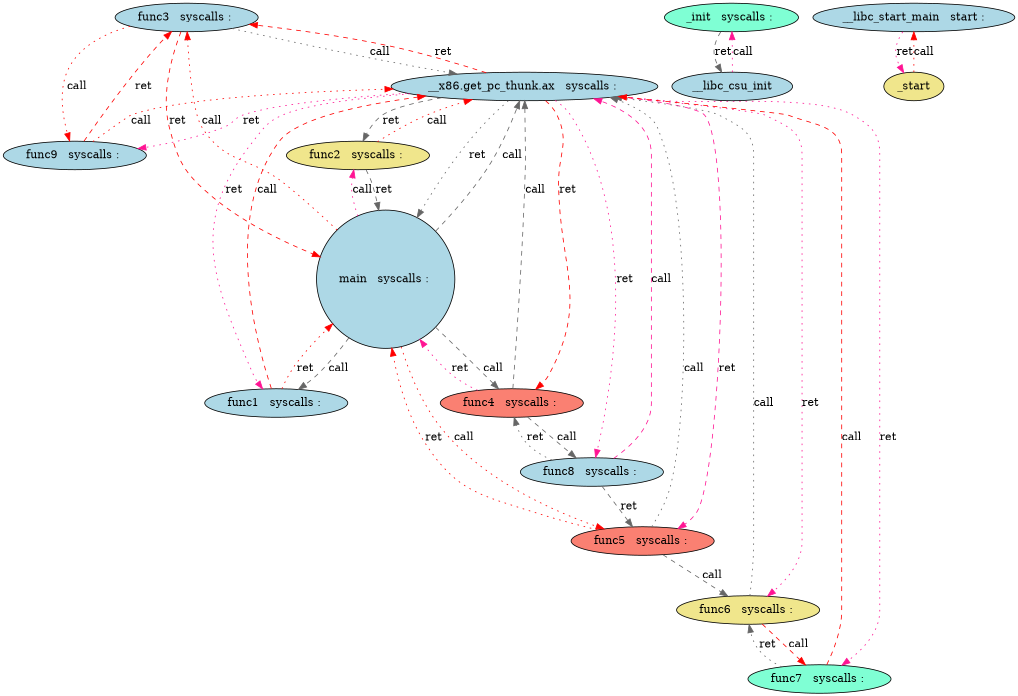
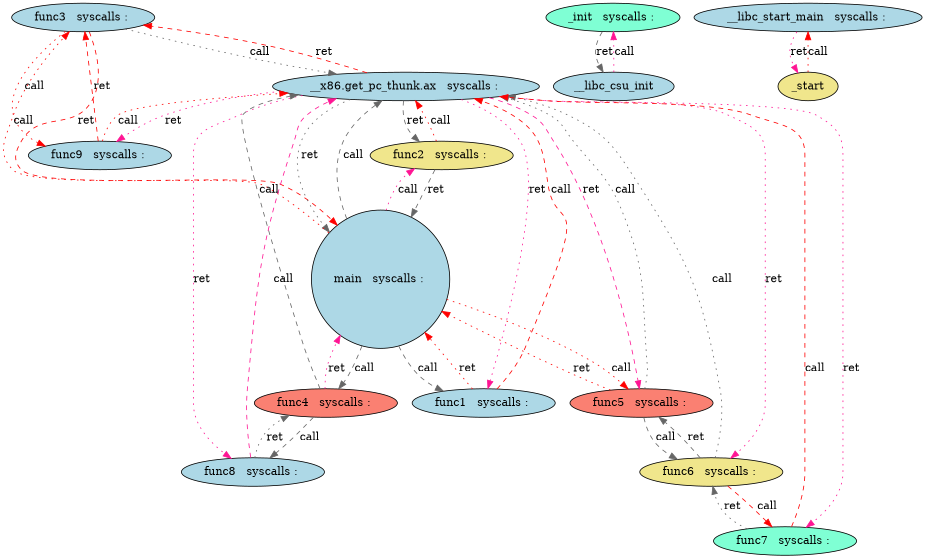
(914, 17) -> (808, 17)
(564, 243) -> none
(615, 503) -> (683, 439)
